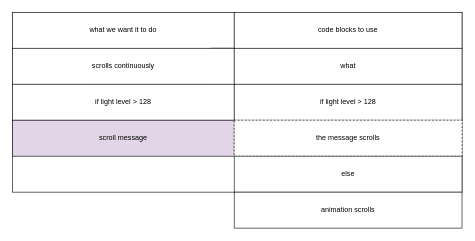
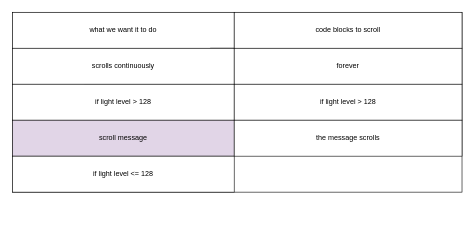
(348, 30) -> (348, 30)
(348, 66) -> (348, 66)
(348, 138) -> (348, 138)
none -> (123, 174)
(348, 174) -> none
(348, 210) -> none
